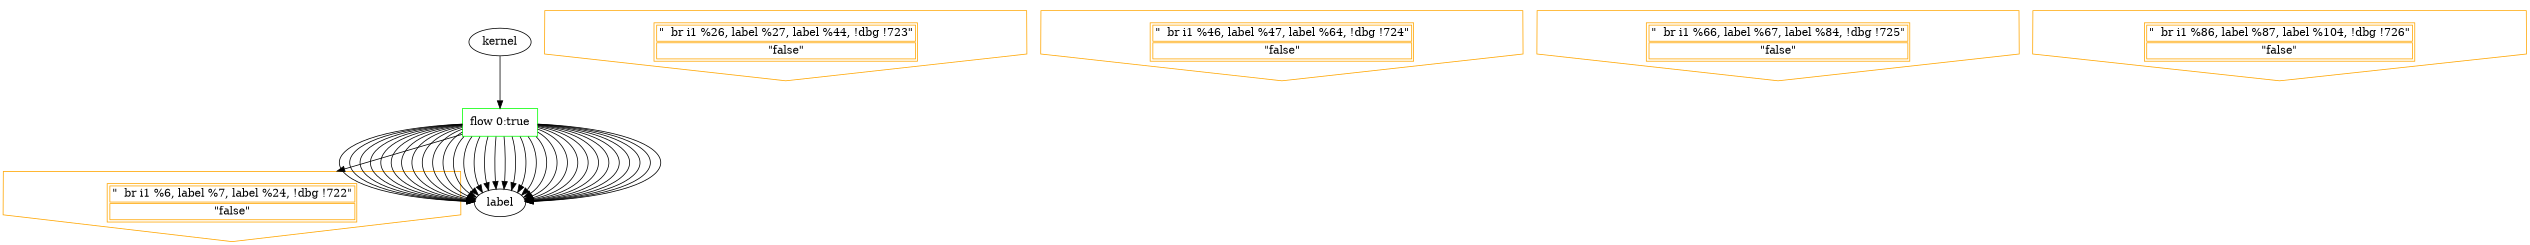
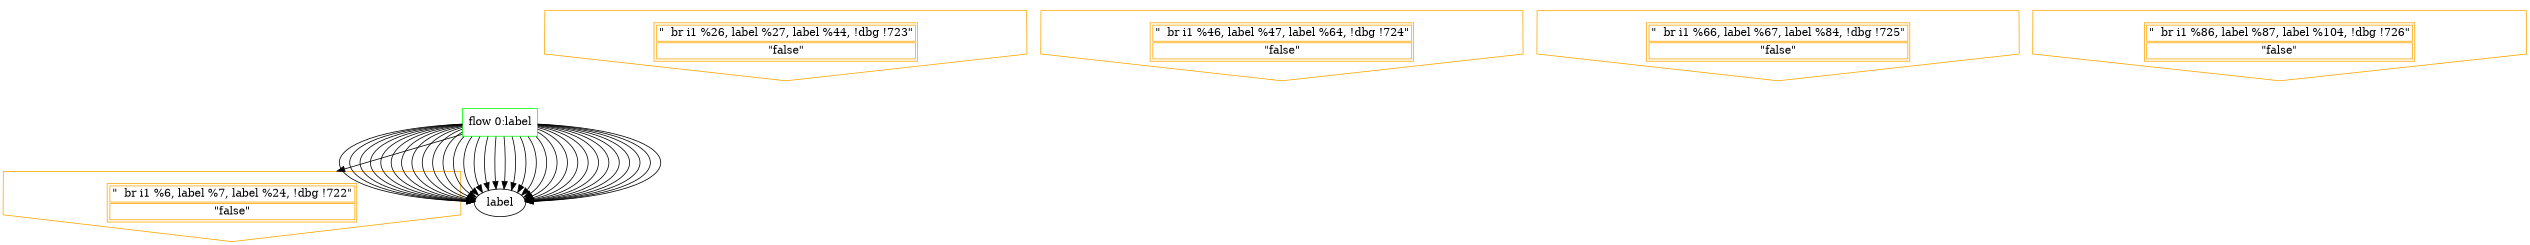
(500, 42) -> none
(500, 122) -> (500, 122)
